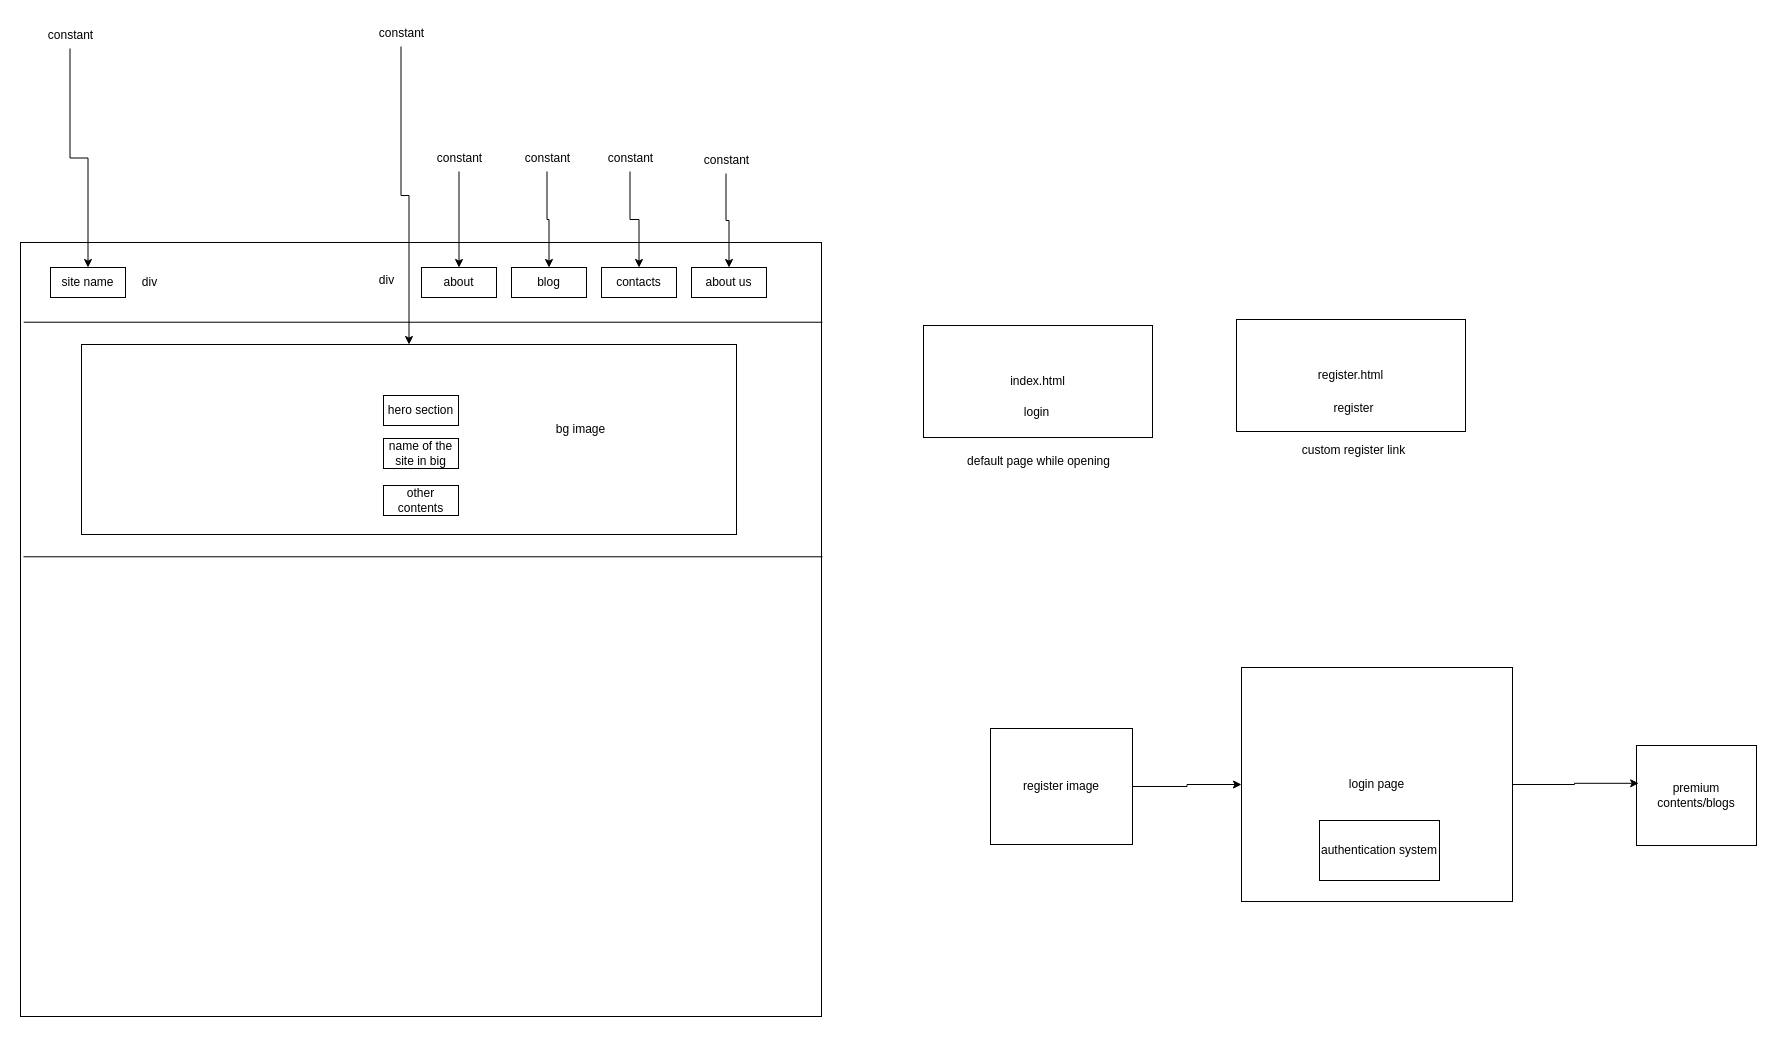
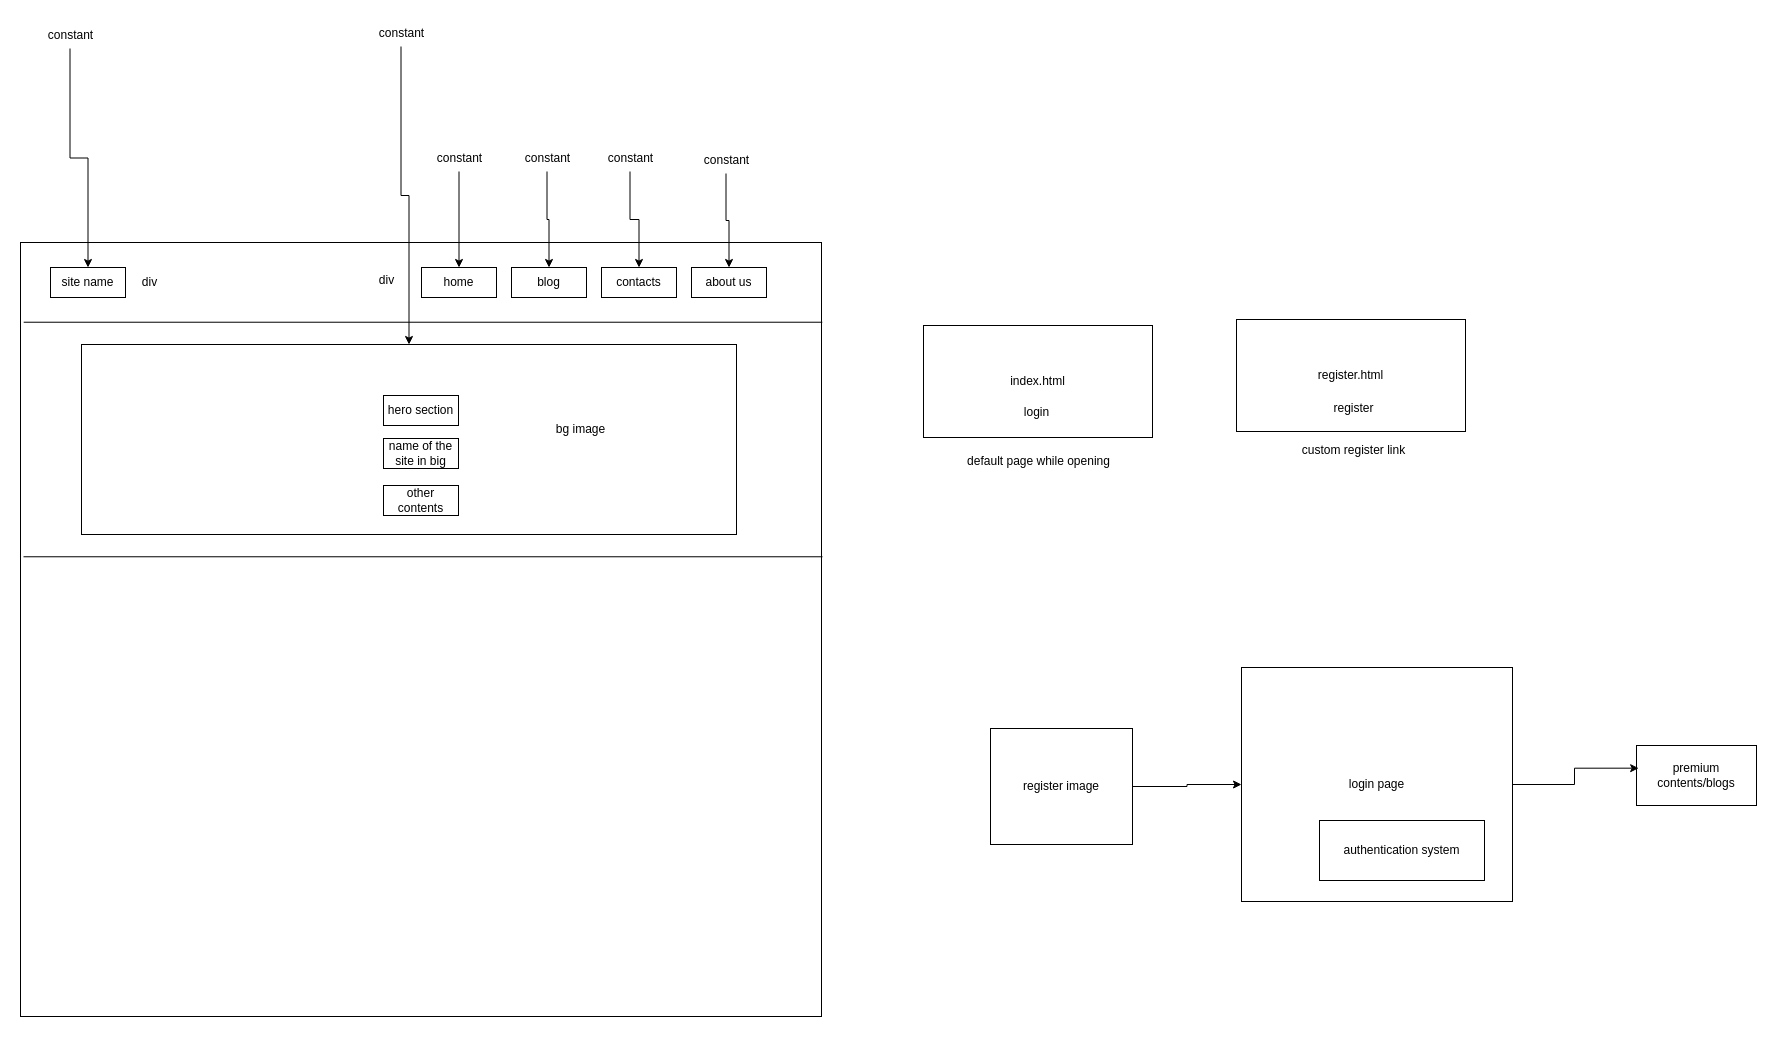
(459, 283) -> (459, 283)
(1697, 796) -> (1697, 776)
(1380, 851) -> (1402, 851)
